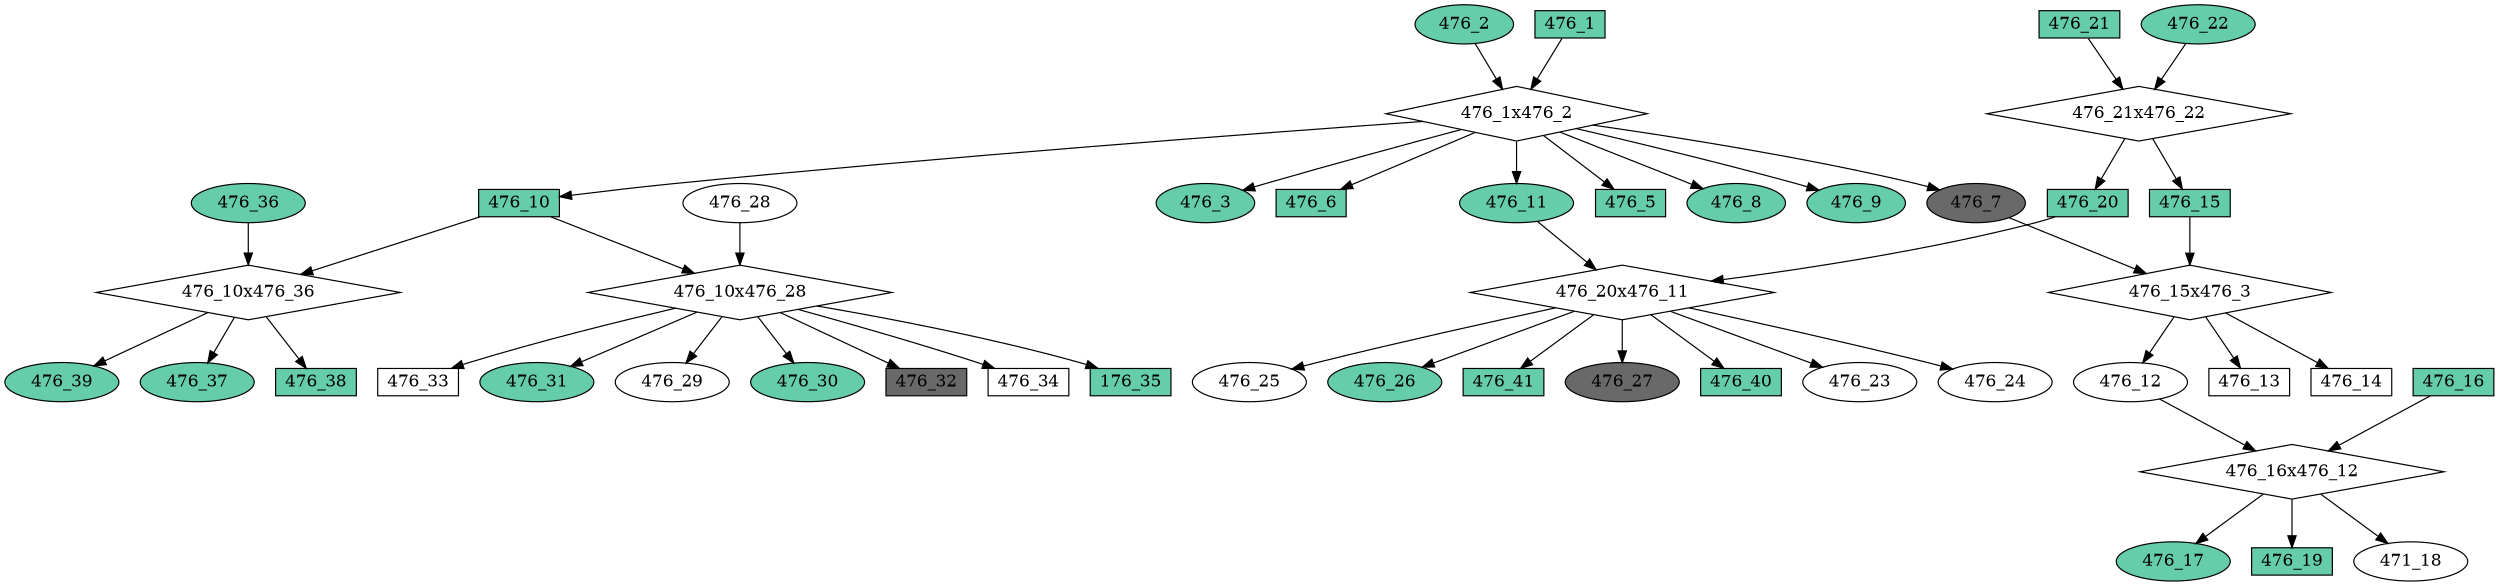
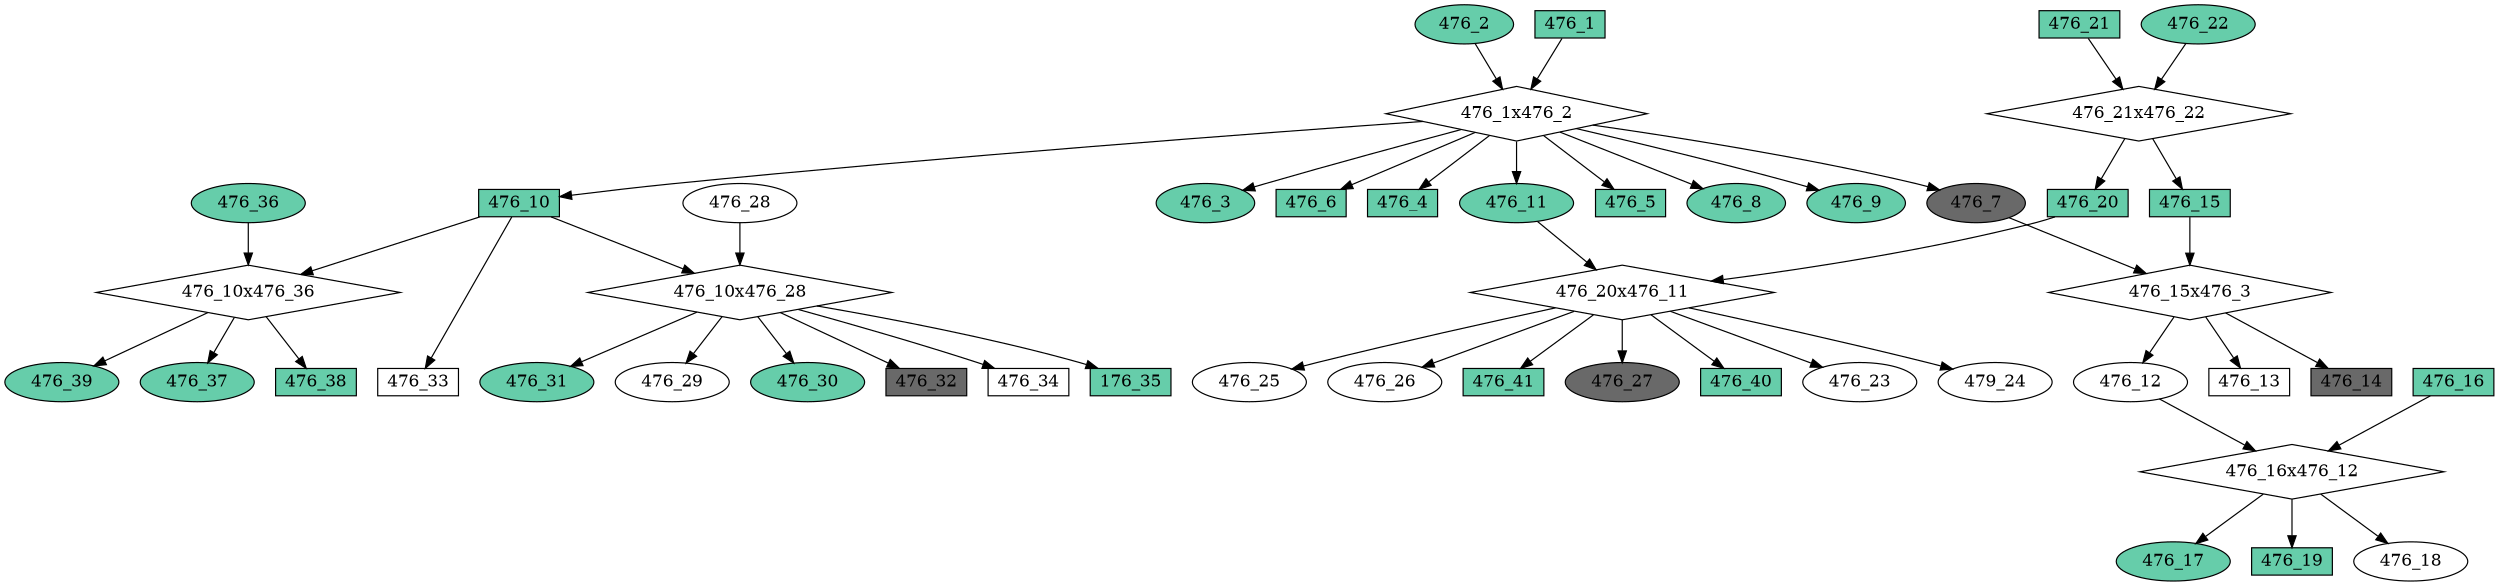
none -> (1403, 203)
(569, 335) -> (472, 287)
(1385, 382) -> (1385, 382)
(1995, 382) -> (1995, 382)
(2351, 382) -> (2351, 382)
(2411, 561) -> (2411, 561)
